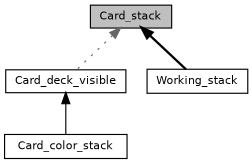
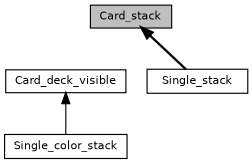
(94, 53) -> none
(197, 81) -> (197, 81)
(66, 146) -> (66, 146)
